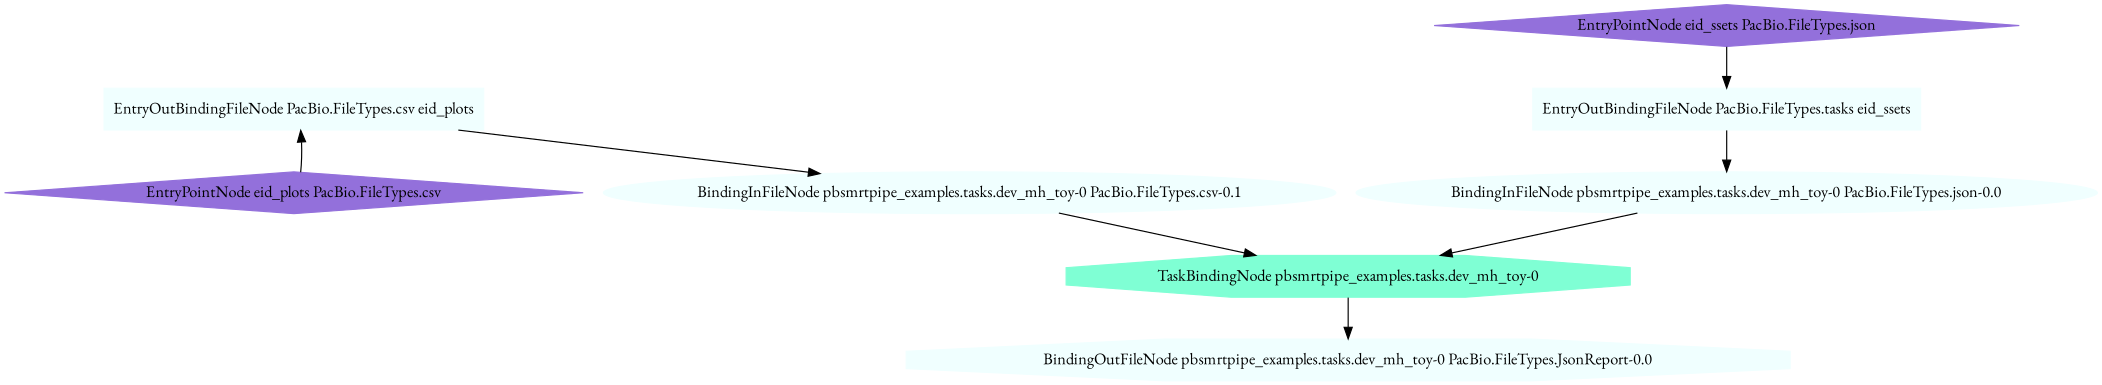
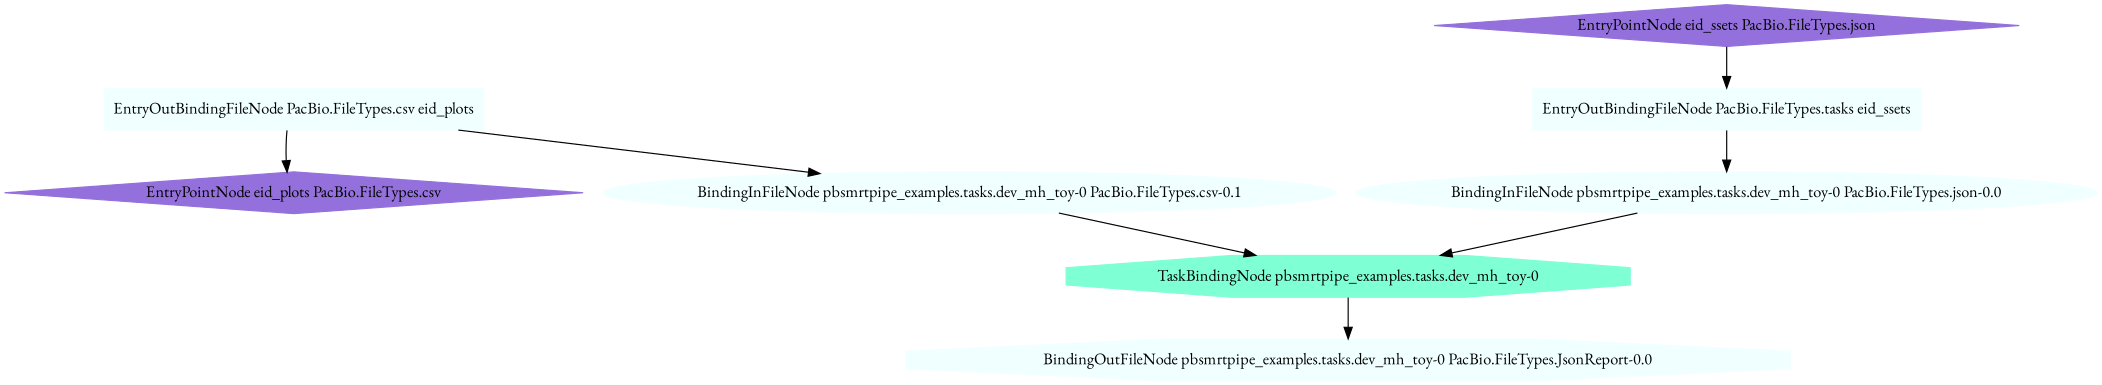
(302, 157) -> (286, 145)
